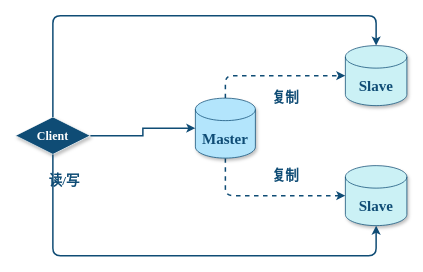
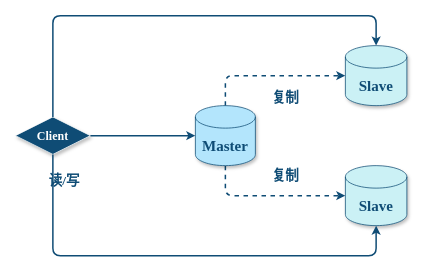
(225, 128) -> (225, 135)
